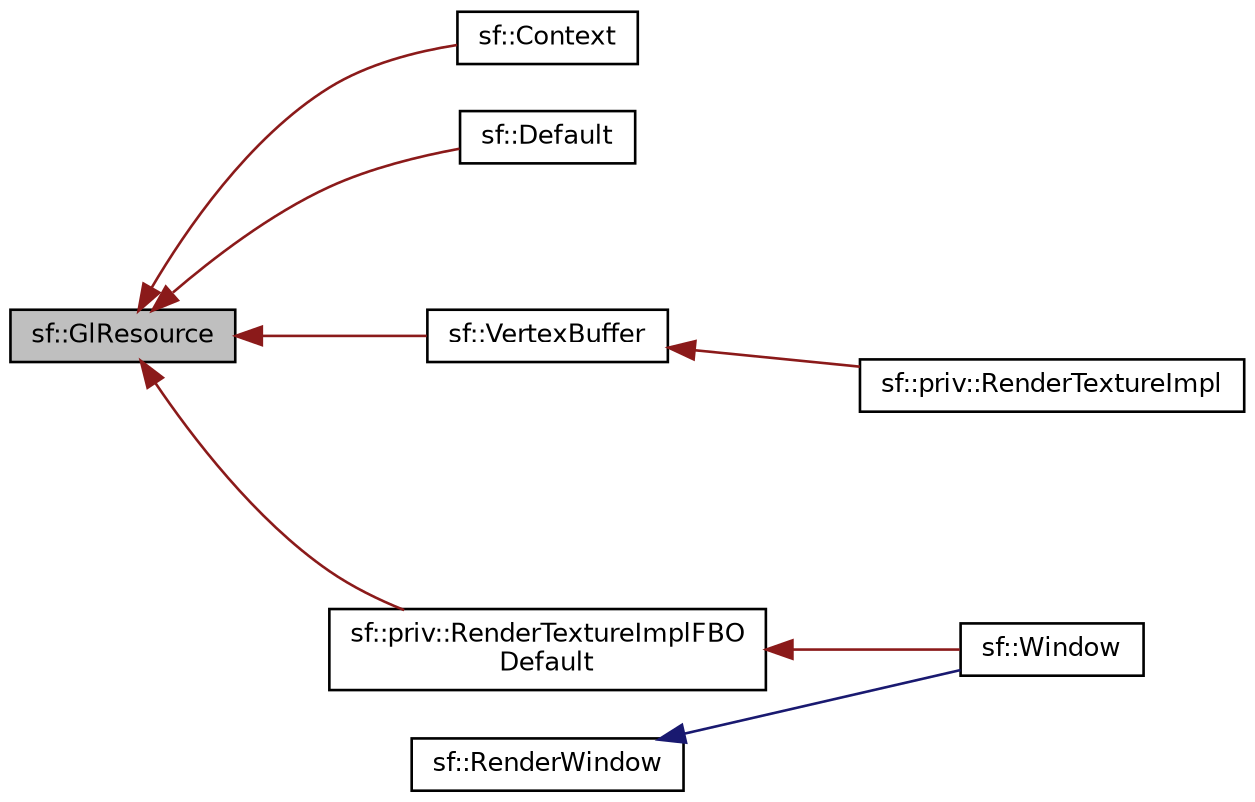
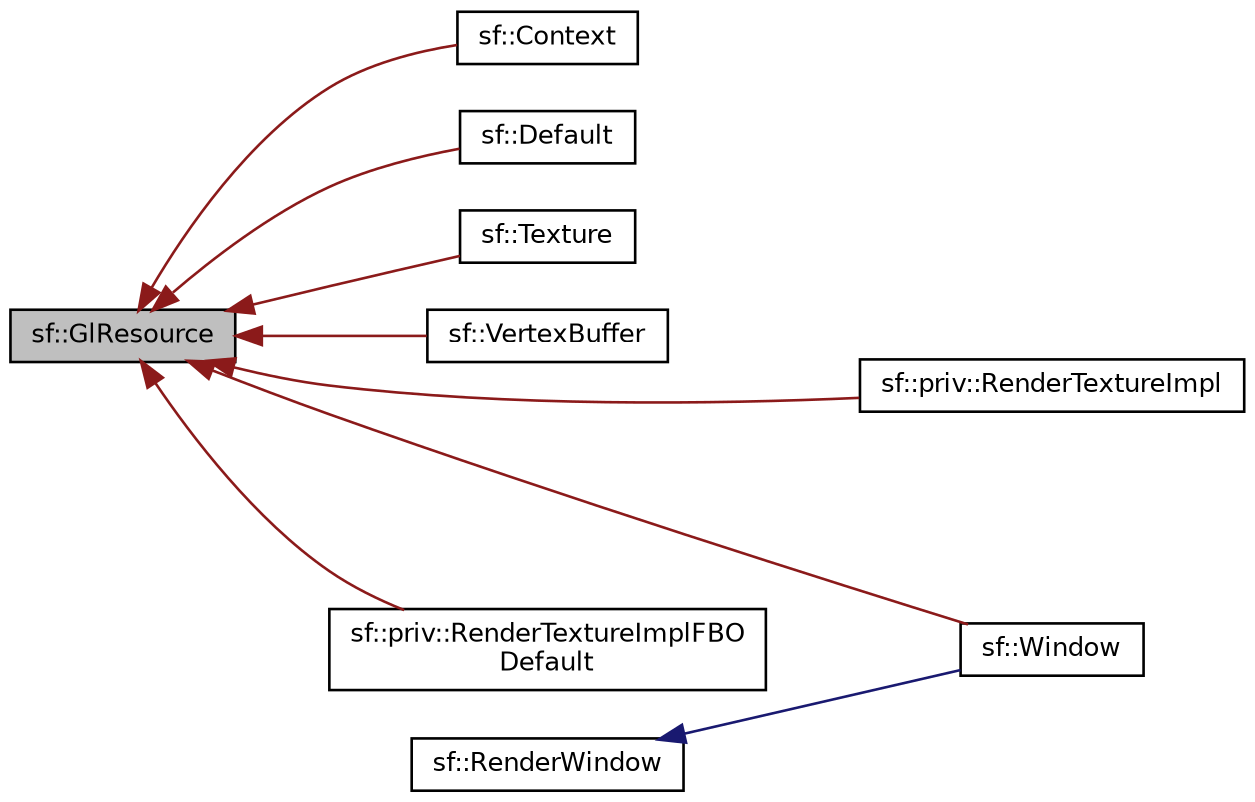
none -> (548, 237)
(777, 358) -> (545, 401)
(876, 650) -> (588, 503)
